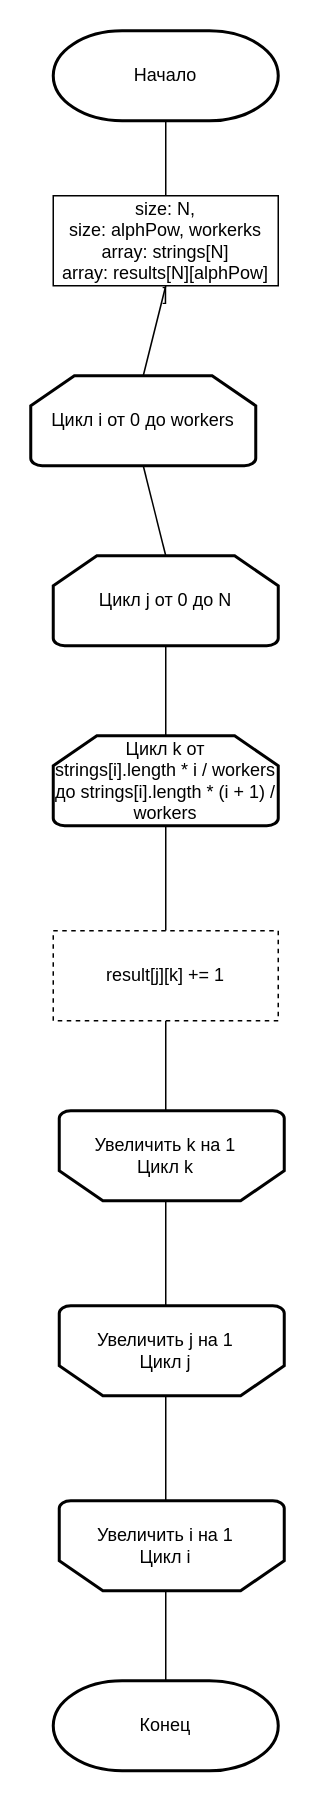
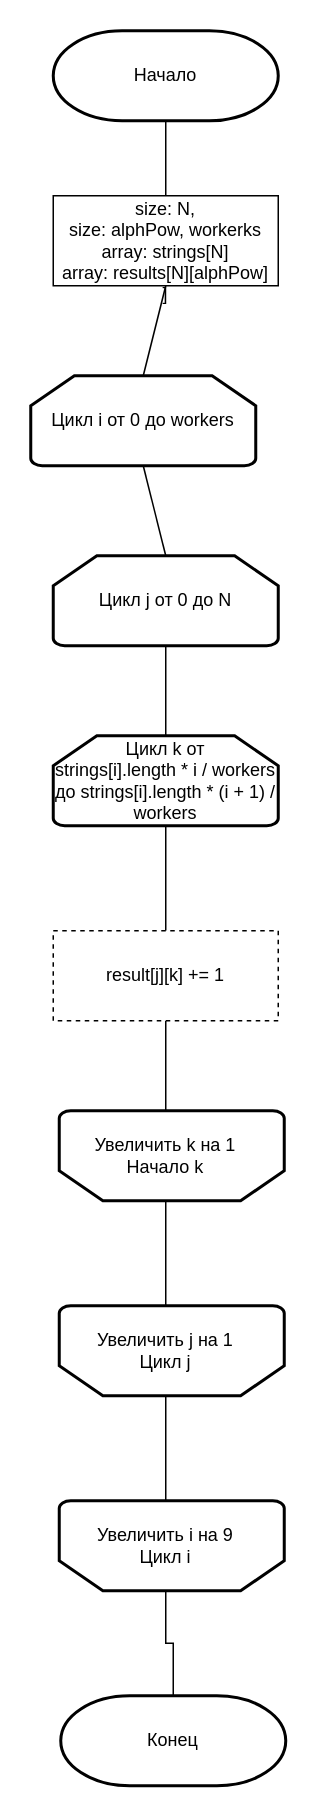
(166, 1156) -> (166, 1156)
(166, 1546) -> (166, 1546)
(166, 1726) -> (173, 1741)
